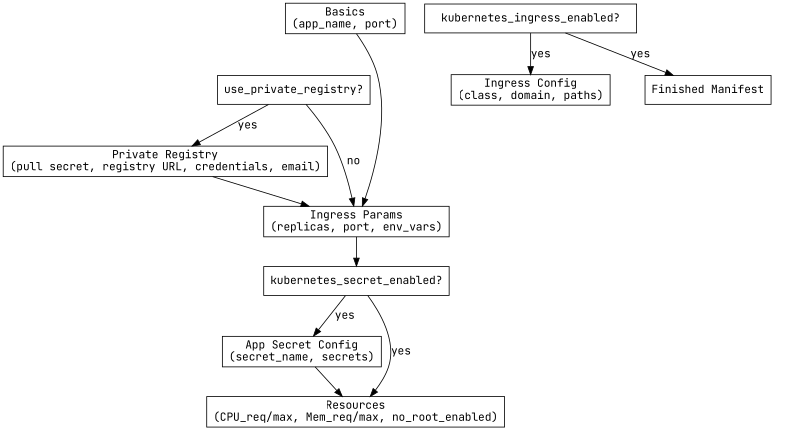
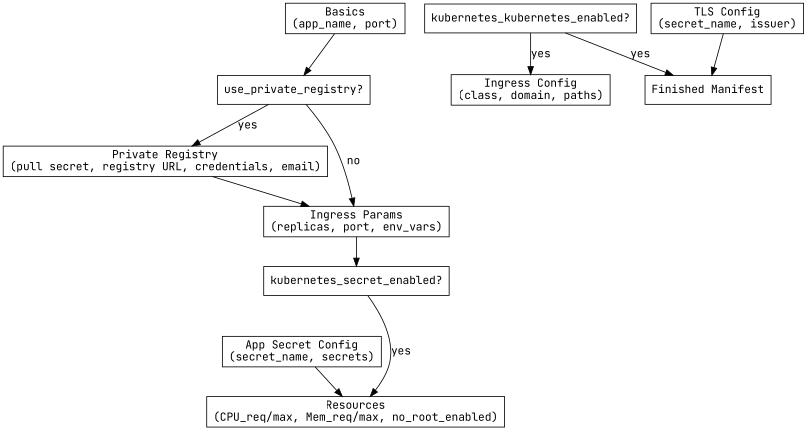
(531, 18) -> (531, 18)
none -> (727, 18)
(381, 114) -> (322, 51)
(332, 313) -> none
